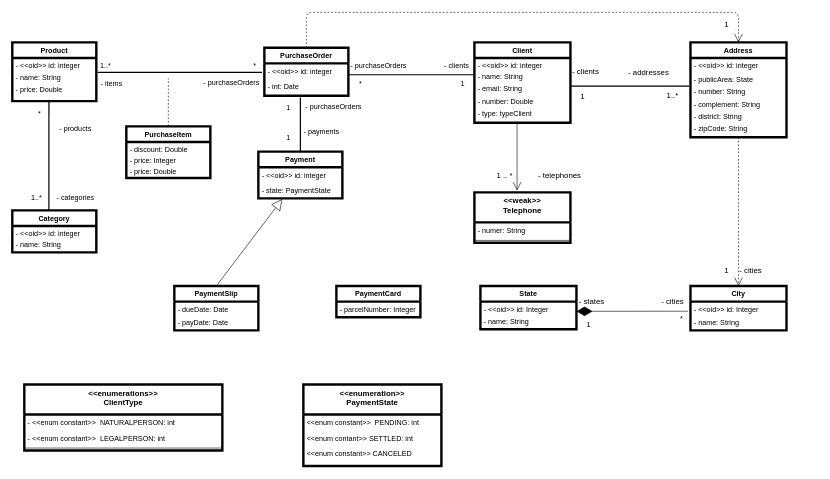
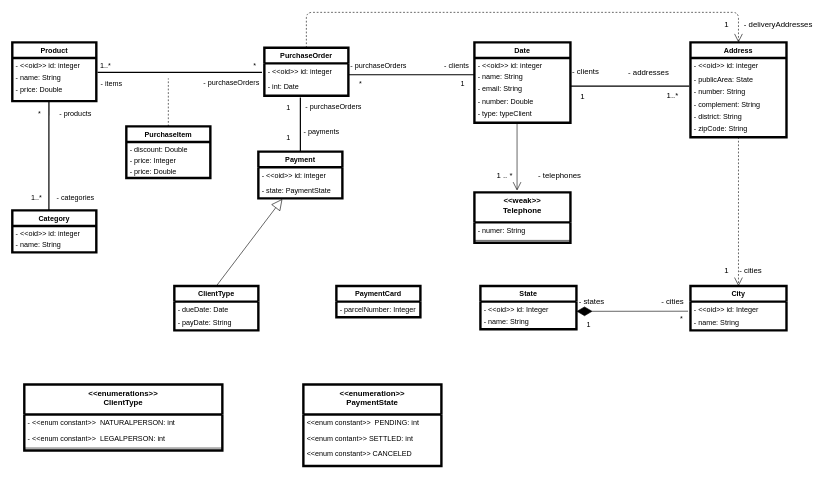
none -> (778, 24)
(522, 50) -> (522, 50)
(75, 129) -> (75, 114)
(216, 294) -> (216, 294)
(205, 323) -> (208, 323)
